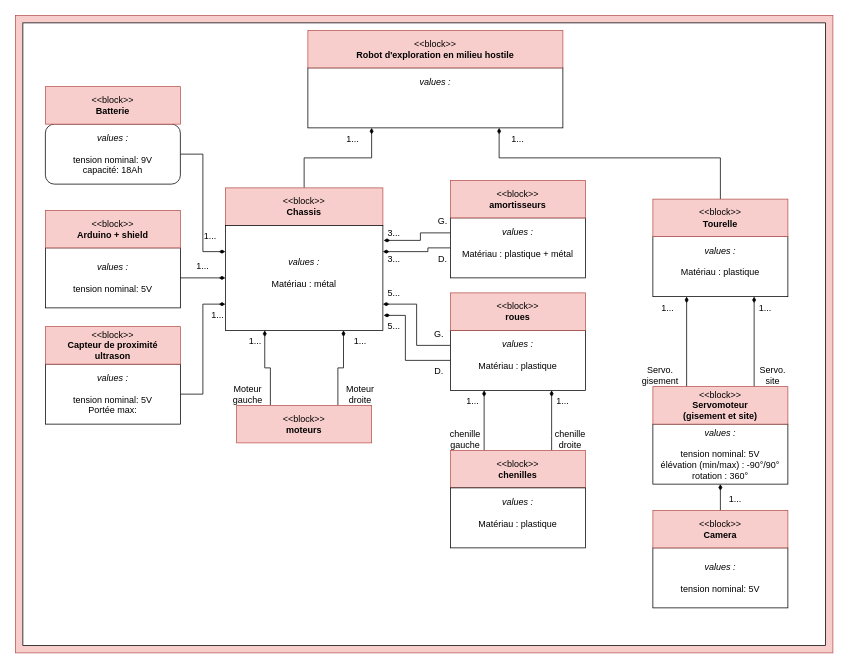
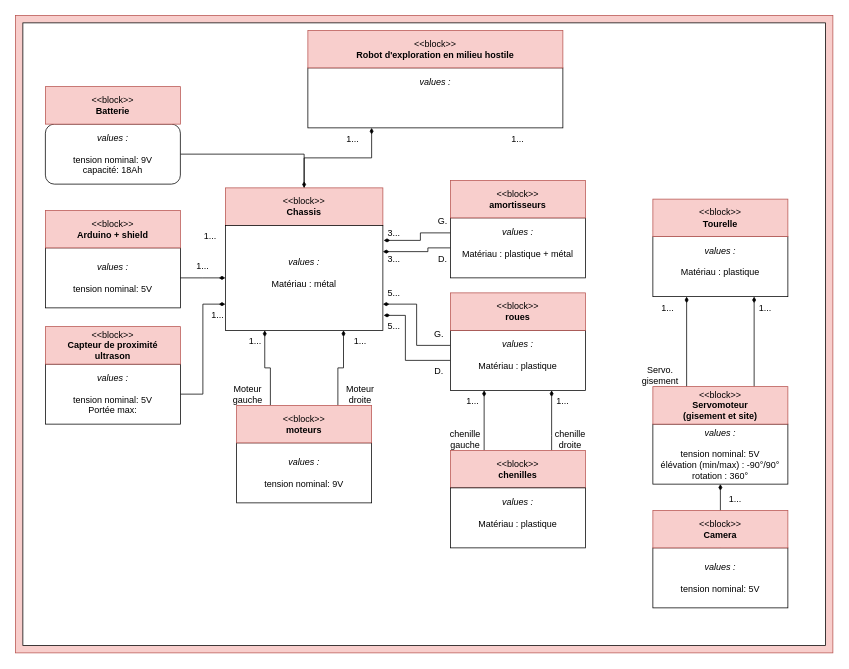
(618, 158) -> none
(209, 252) -> (253, 154)
(773, 375) -> none
none -> (304, 473)
